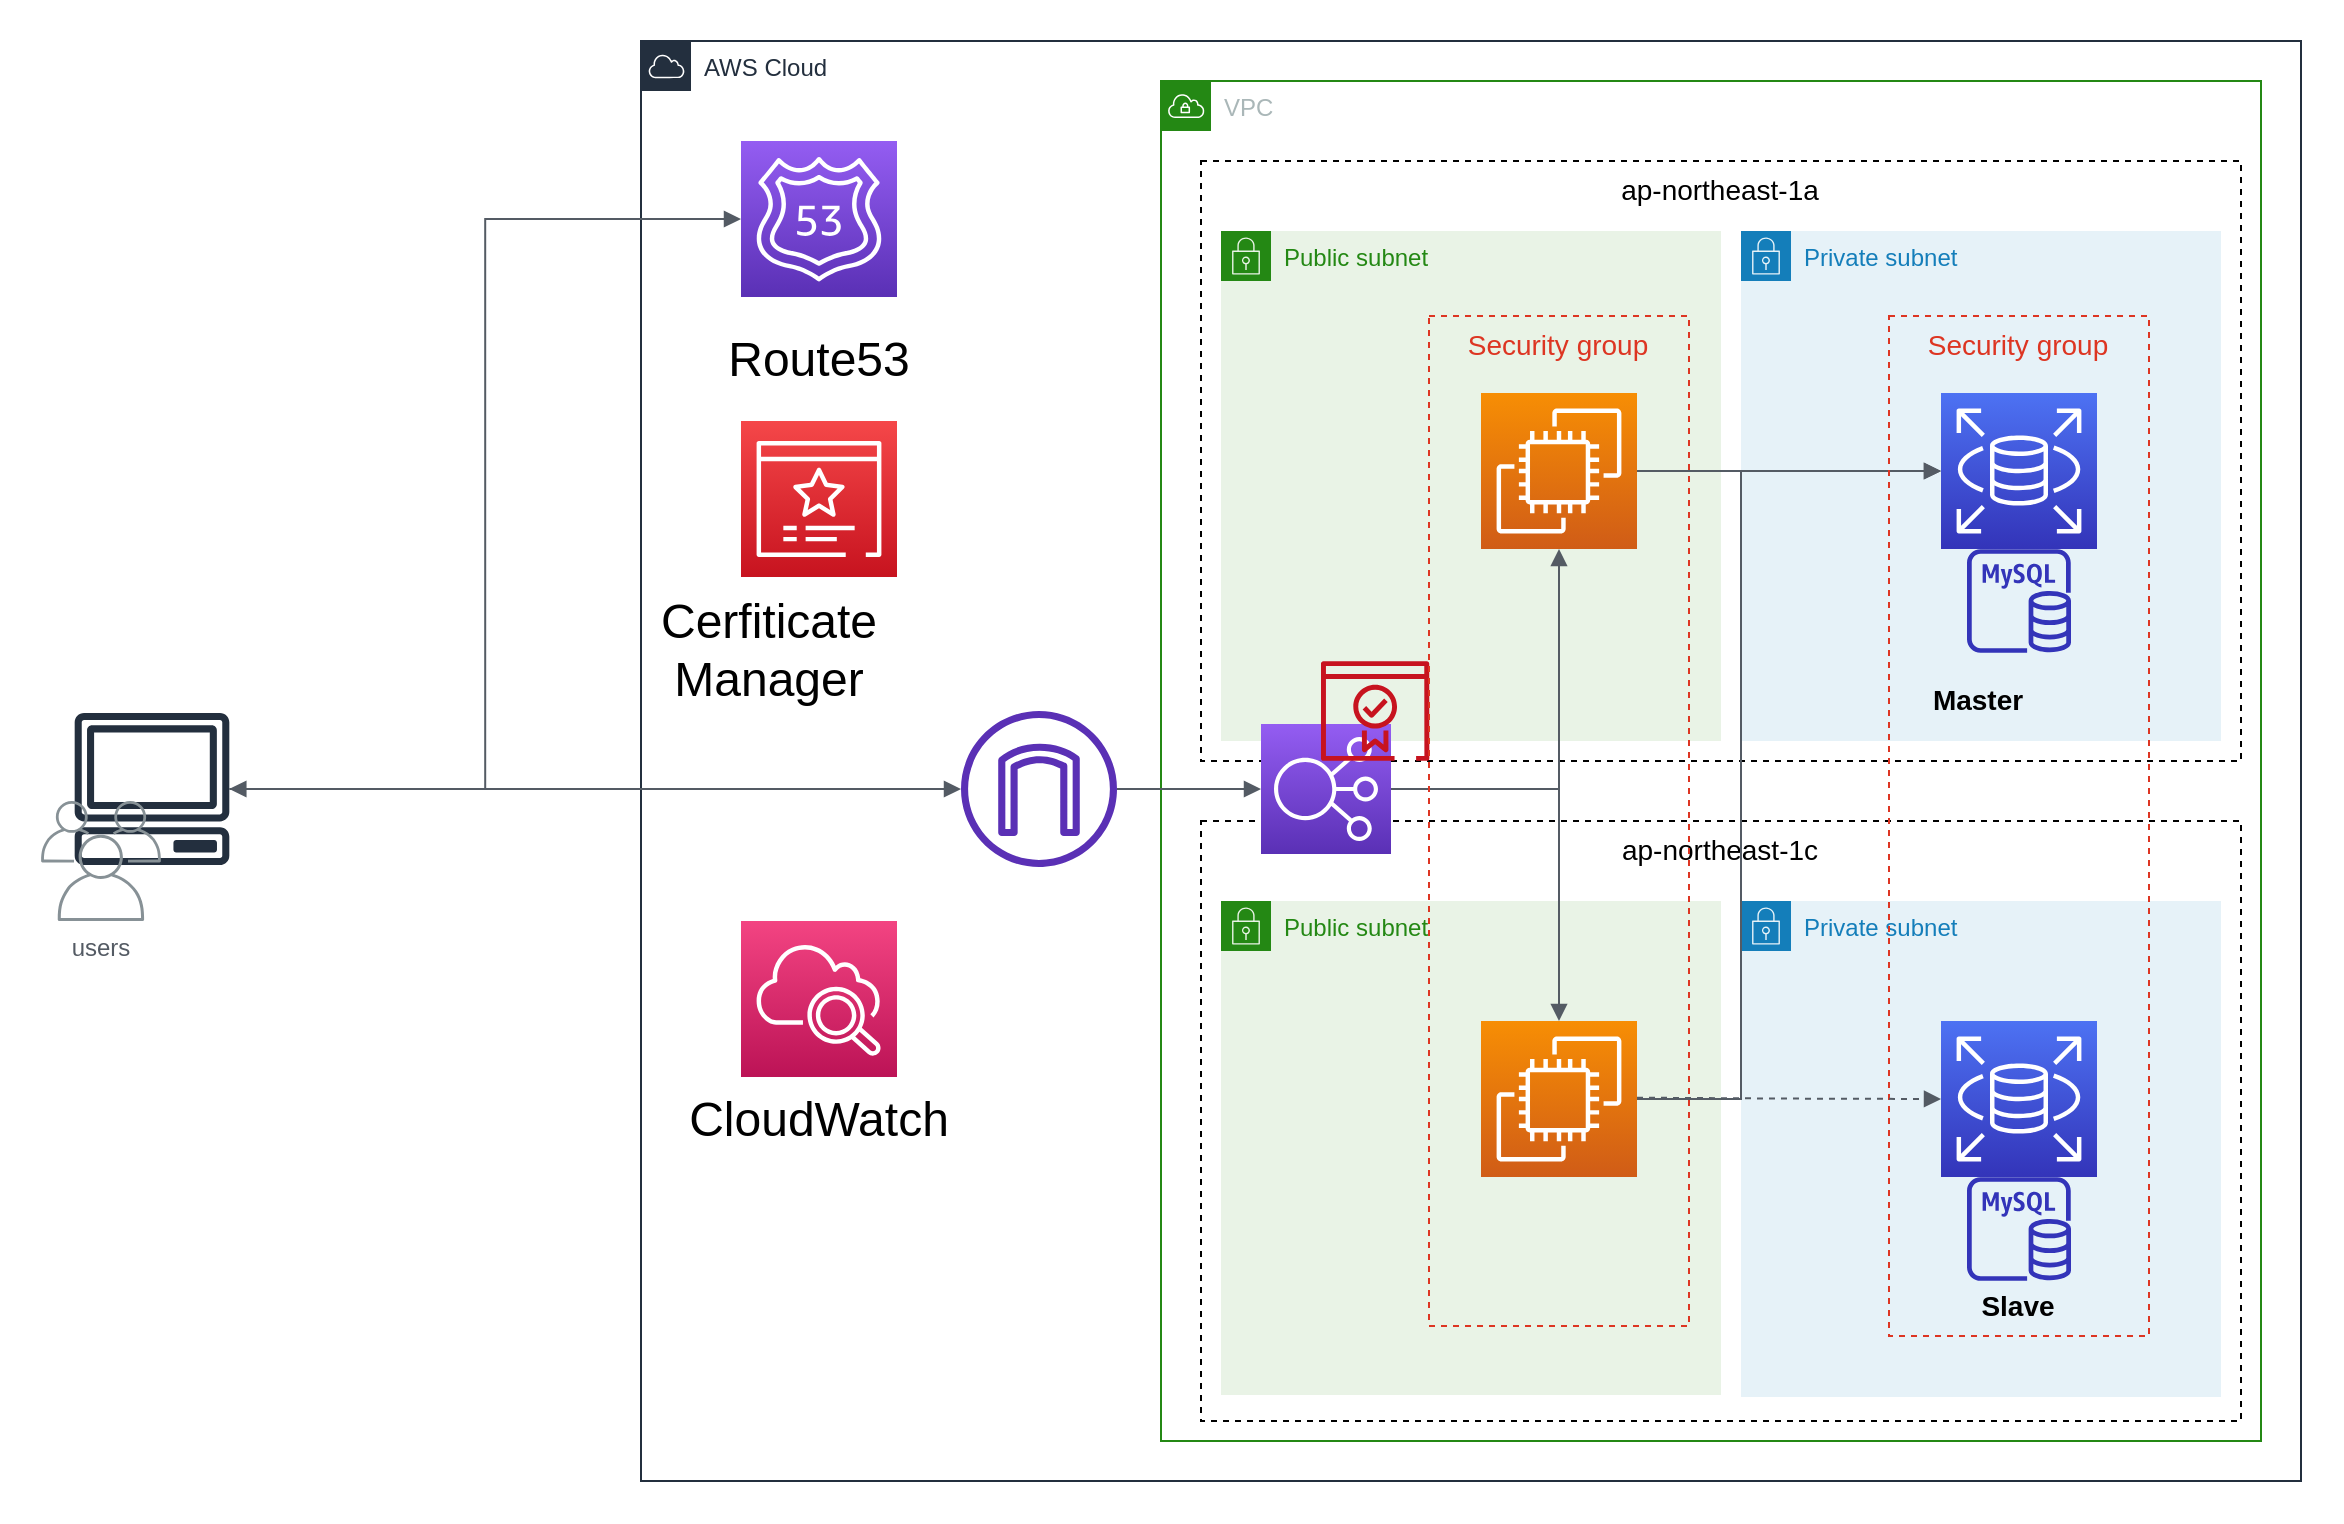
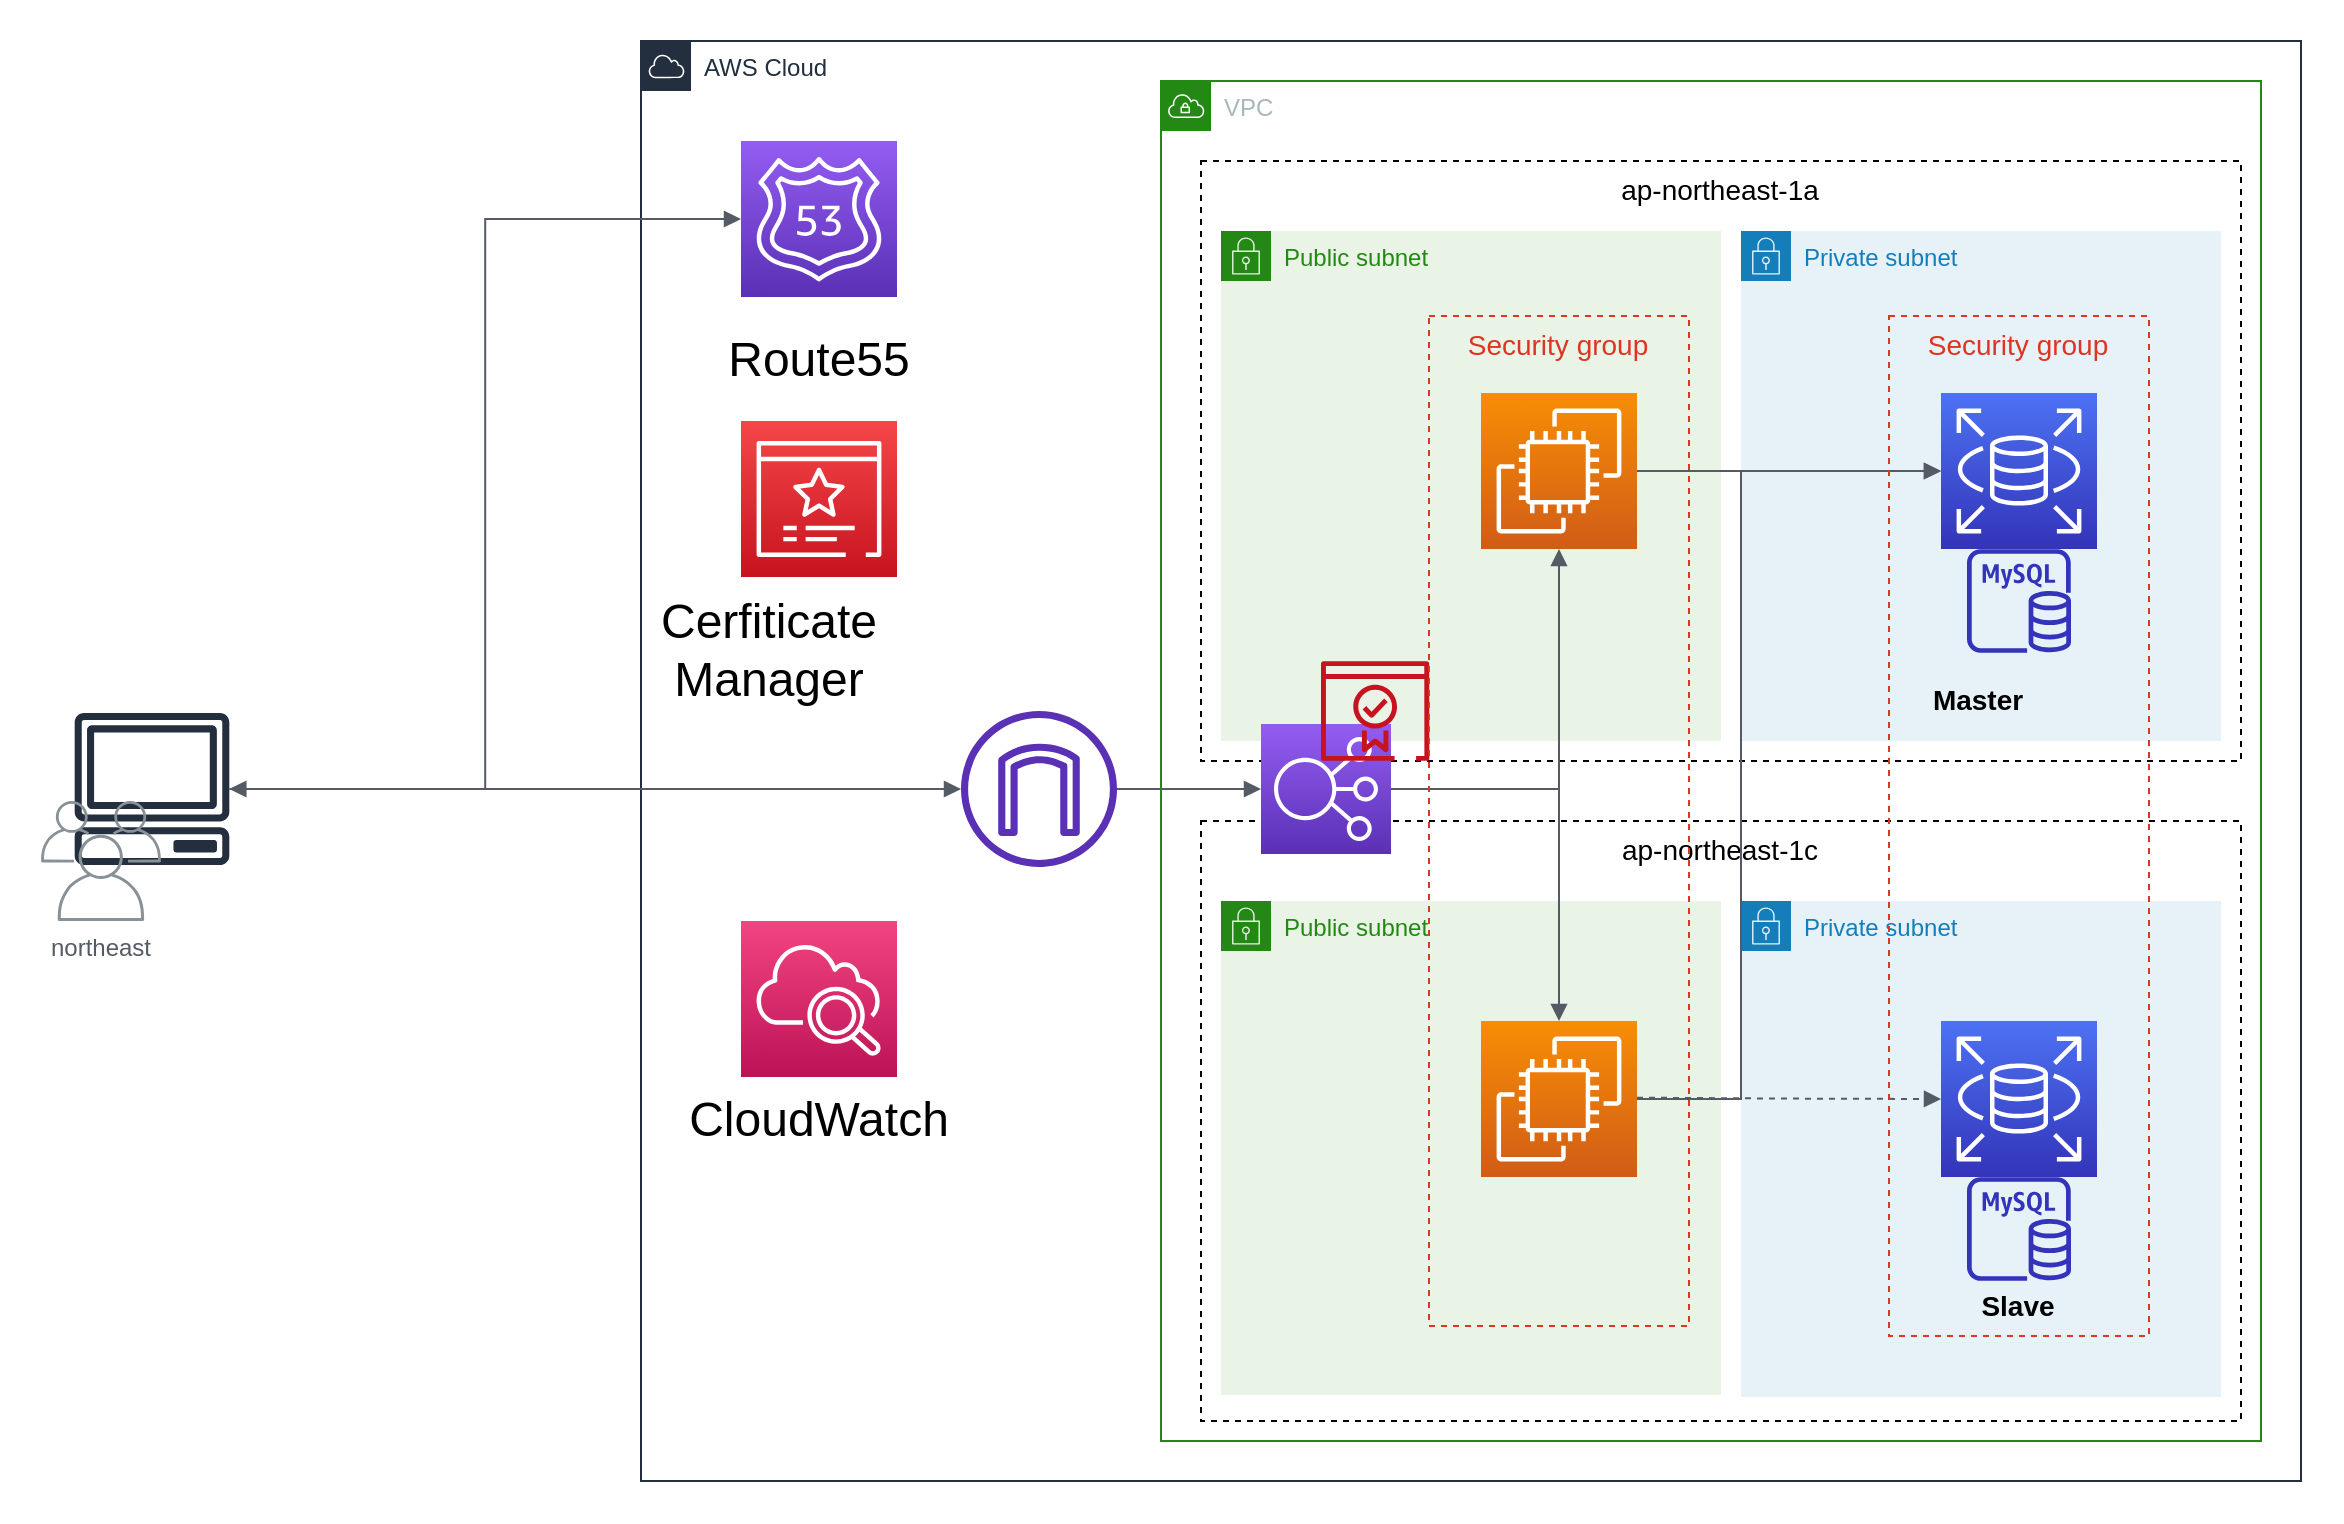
(820, 361) -> (820, 361)
(102, 949) -> (102, 949)
